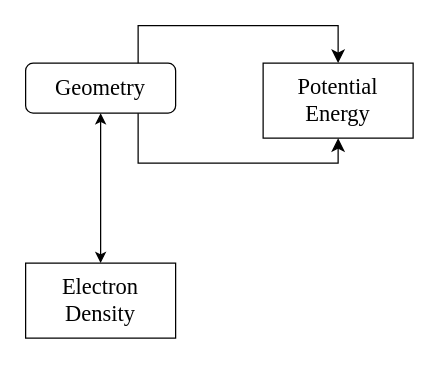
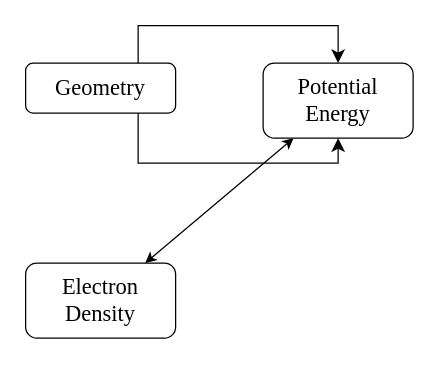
(338, 101) -> (338, 101)
(101, 188) -> (219, 201)
(101, 301) -> (101, 301)
